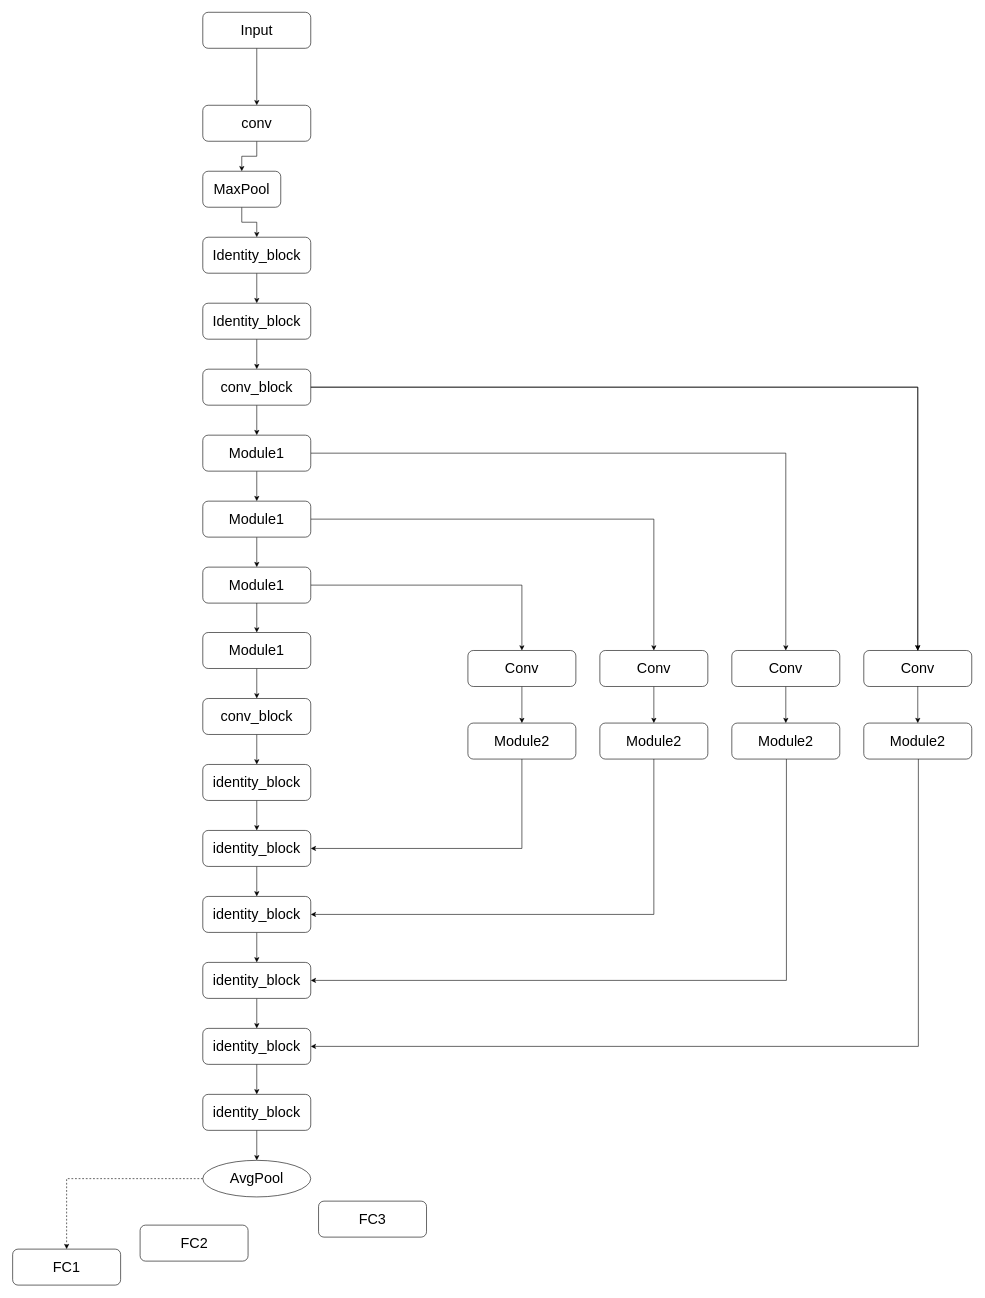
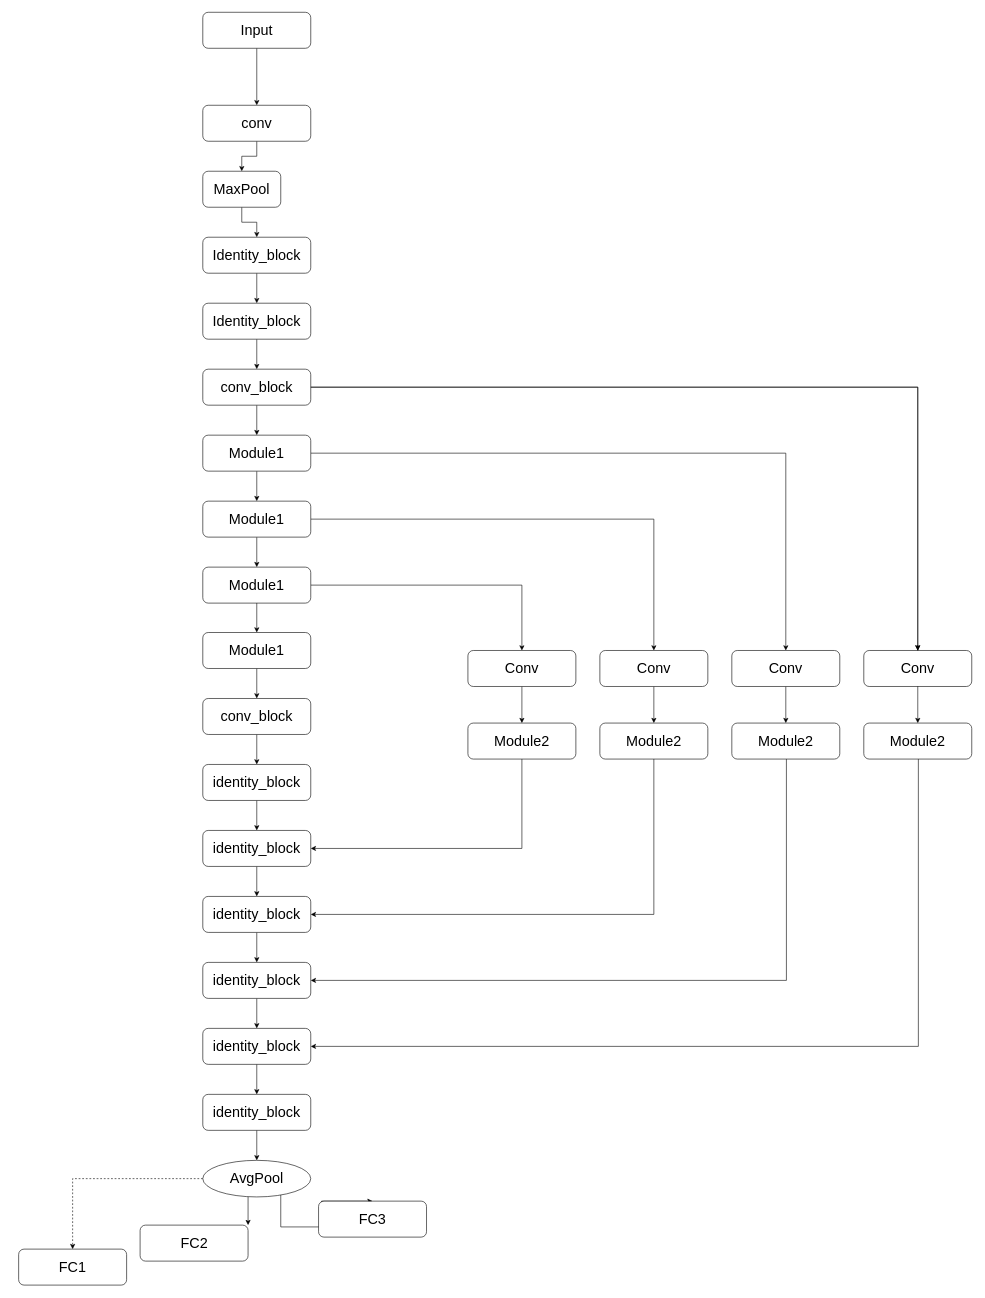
none -> (281, 1212)
none -> (248, 1220)
(66, 1268) -> (72, 1268)
